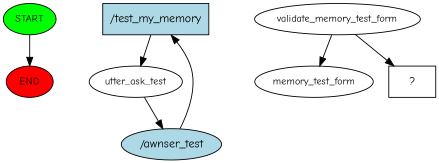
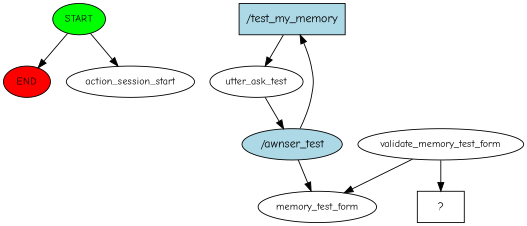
none -> (130, 82)
none -> (303, 171)
